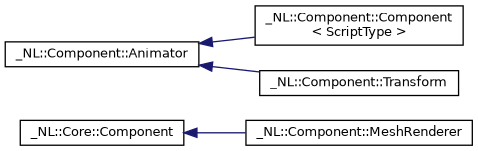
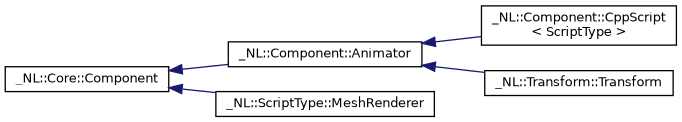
(359, 26) -> (579, 26)
none -> (205, 67)
(359, 83) -> (579, 83)
(359, 133) -> (325, 104)
